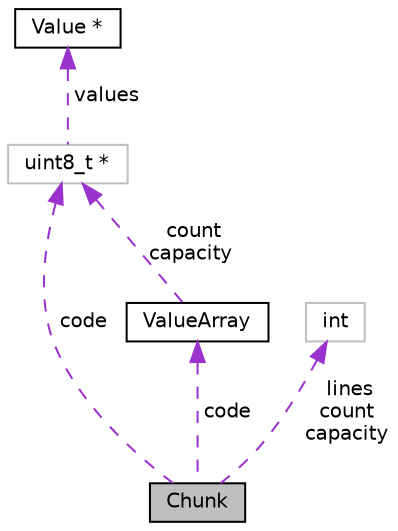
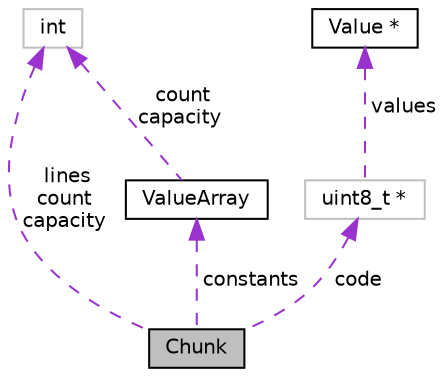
(140, 251) -> (131, 122)
(225, 412) -> (248, 281)
